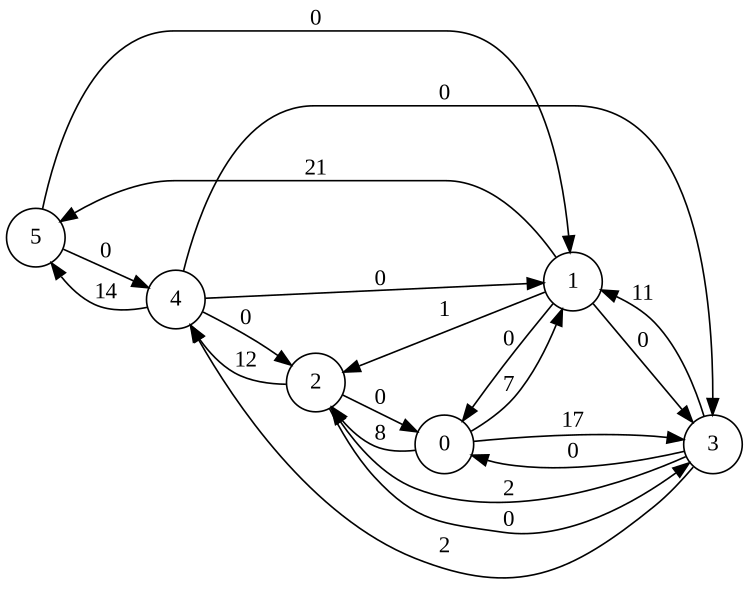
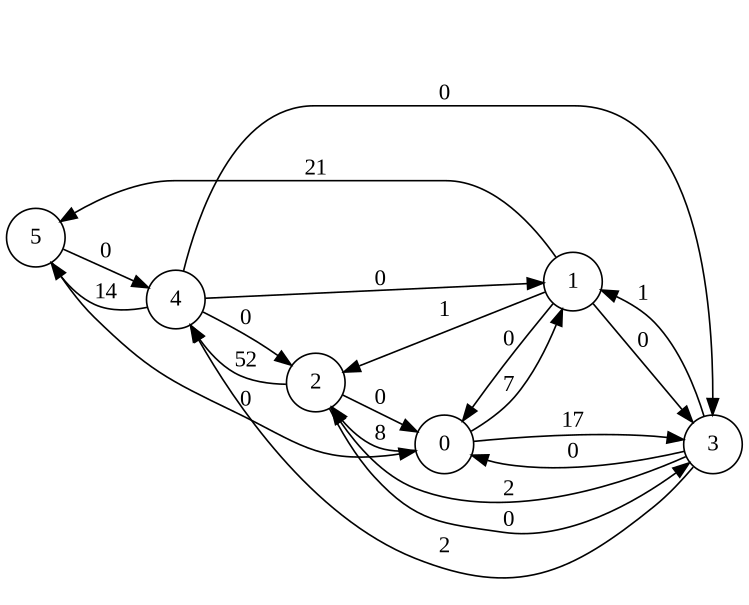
(321, 31) -> (205, 398)
(643, 294) -> (643, 294)
(246, 361) -> (246, 361)
